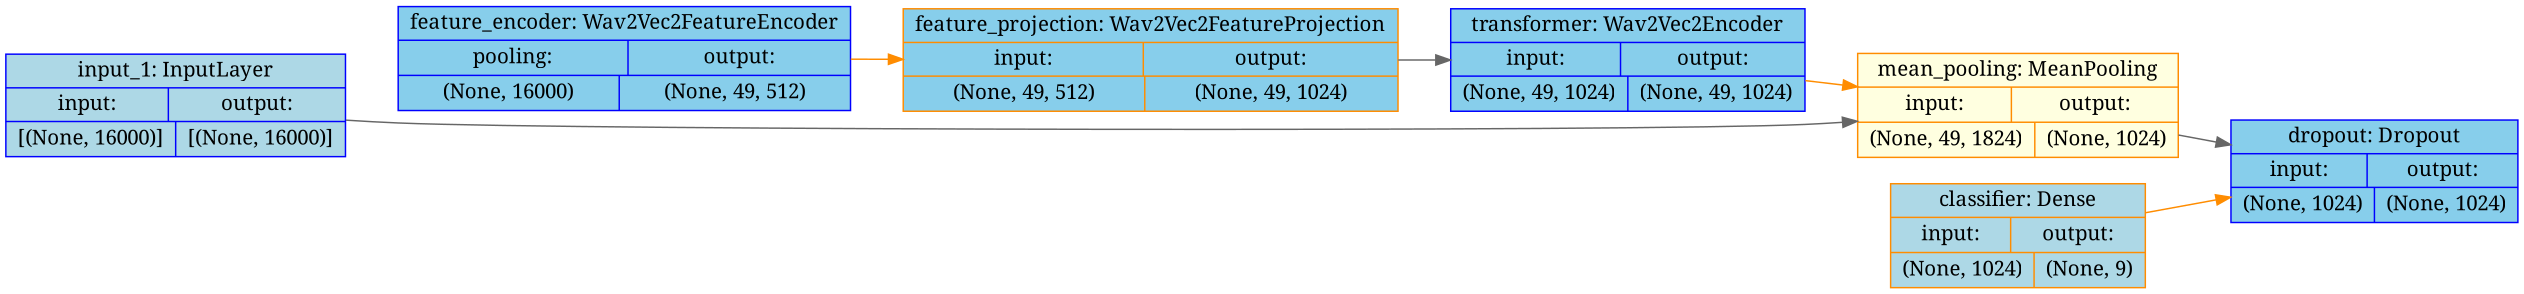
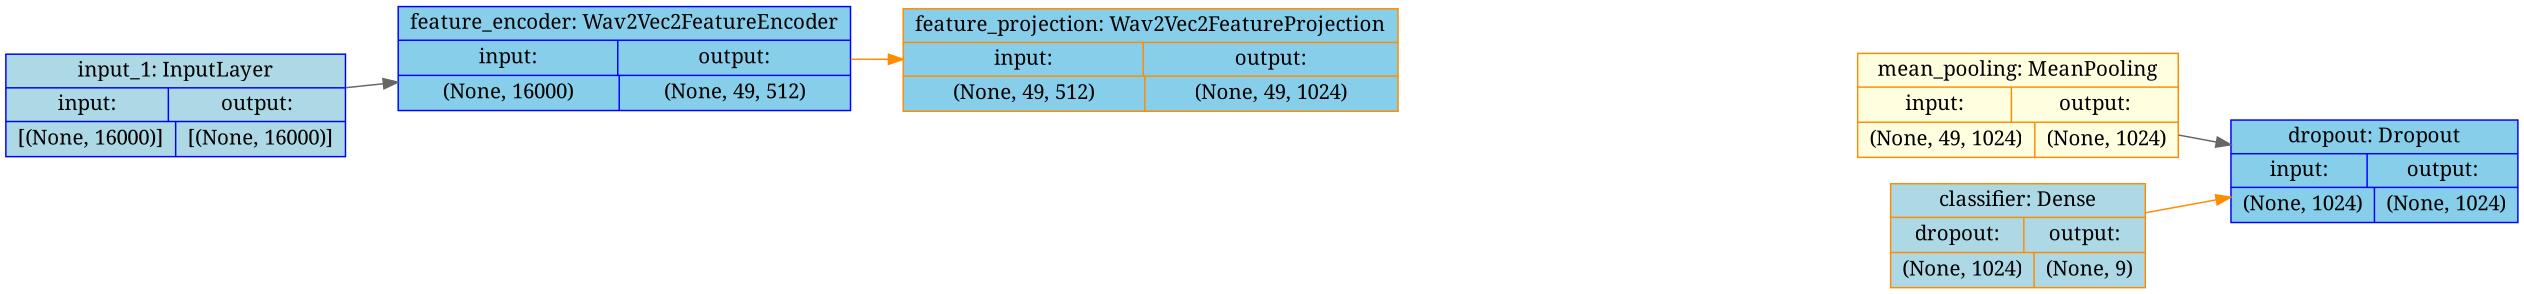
(513, 57) -> (508, 57)
(1628, 60) -> none
(1094, 129) -> (364, 86)
(1946, 139) -> (1946, 139)
(1951, 234) -> (1957, 234)
